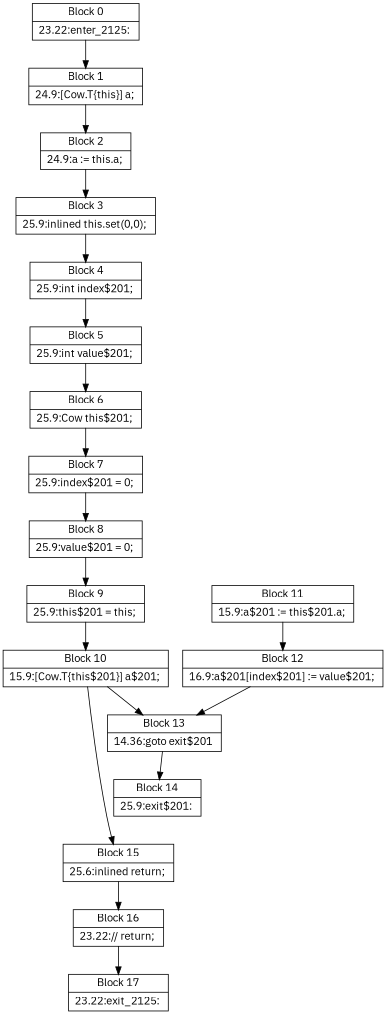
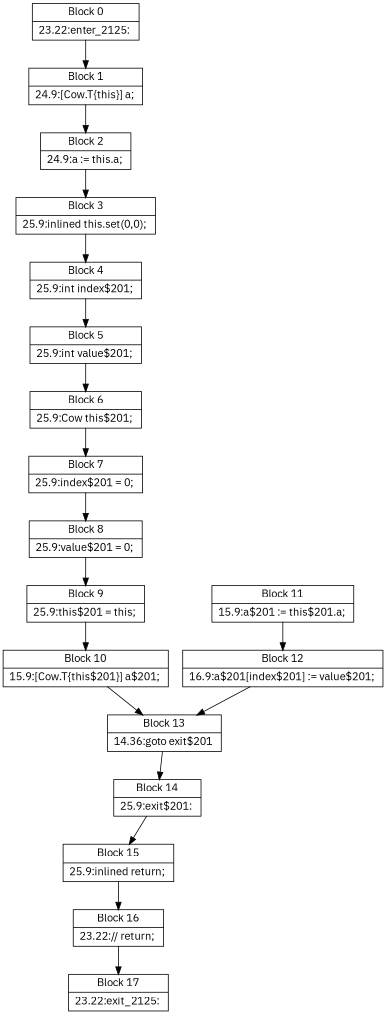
(97, 762) -> (140, 827)
(118, 872) -> (118, 872)
